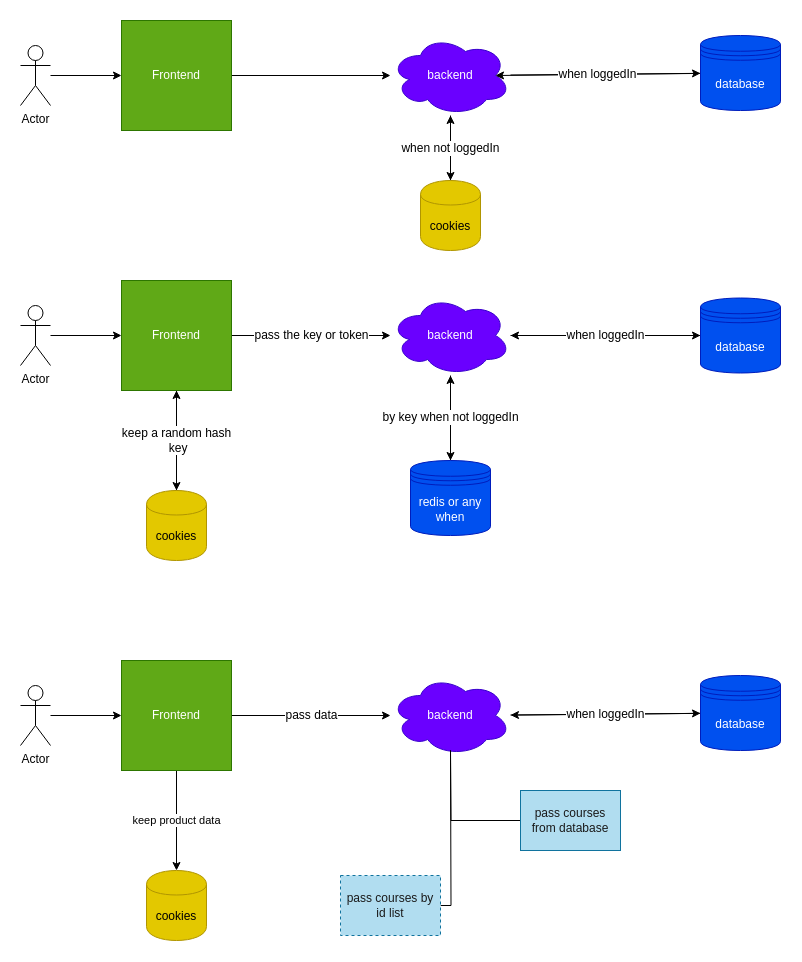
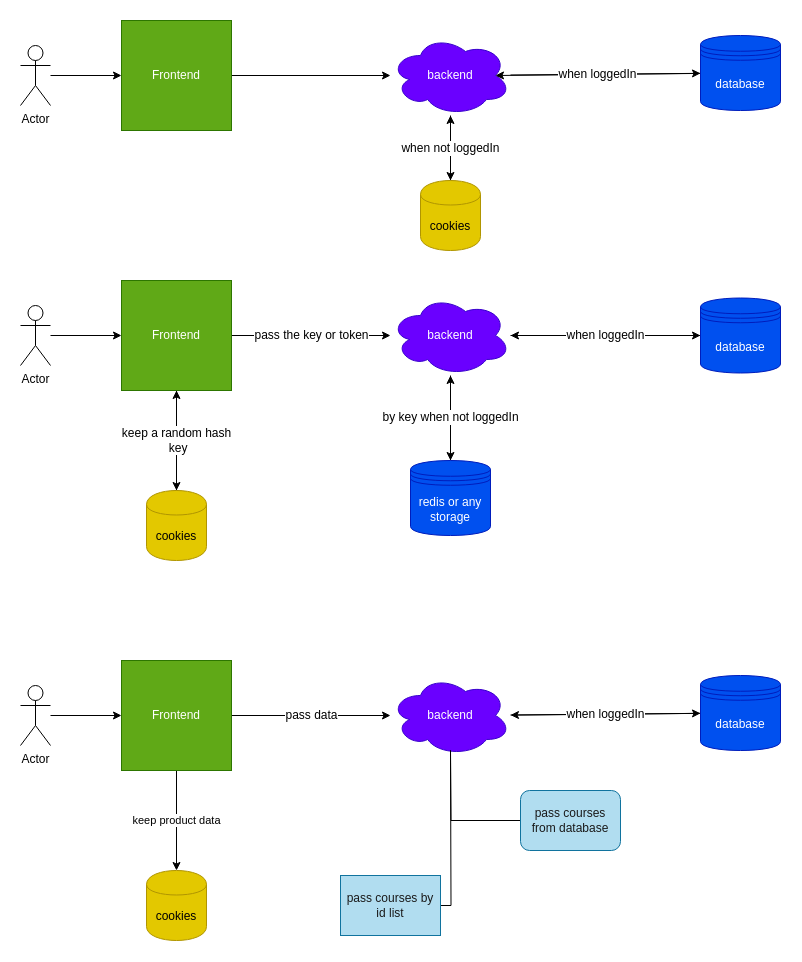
(451, 510) -> (451, 510)
(571, 821) -> (571, 821)
(391, 906) -> (391, 906)
